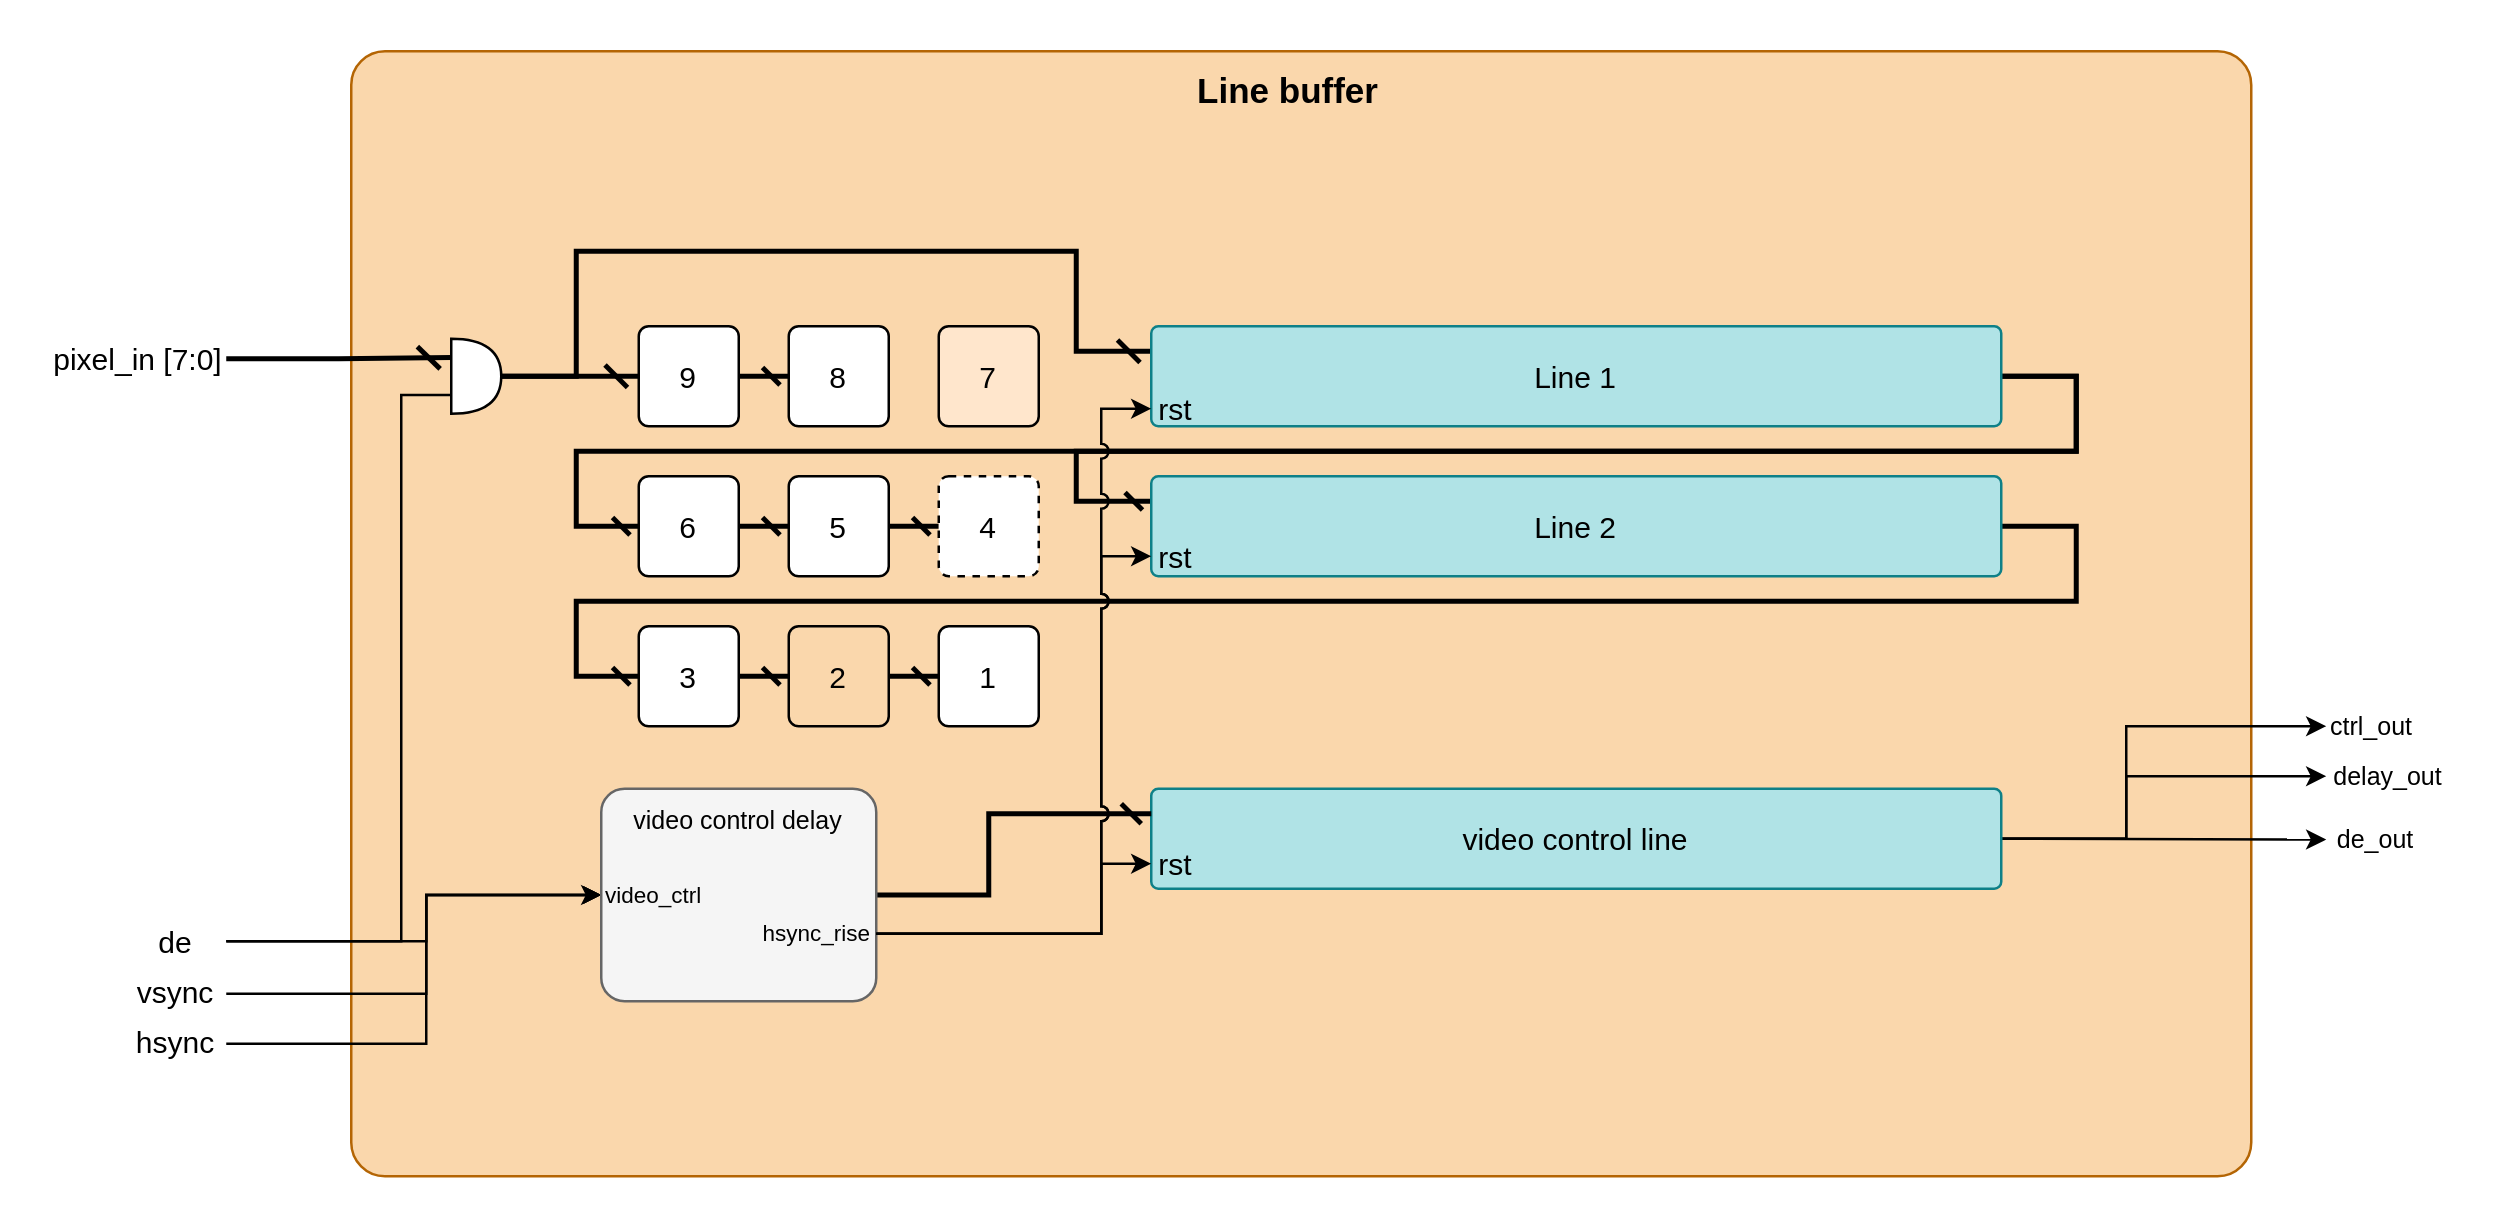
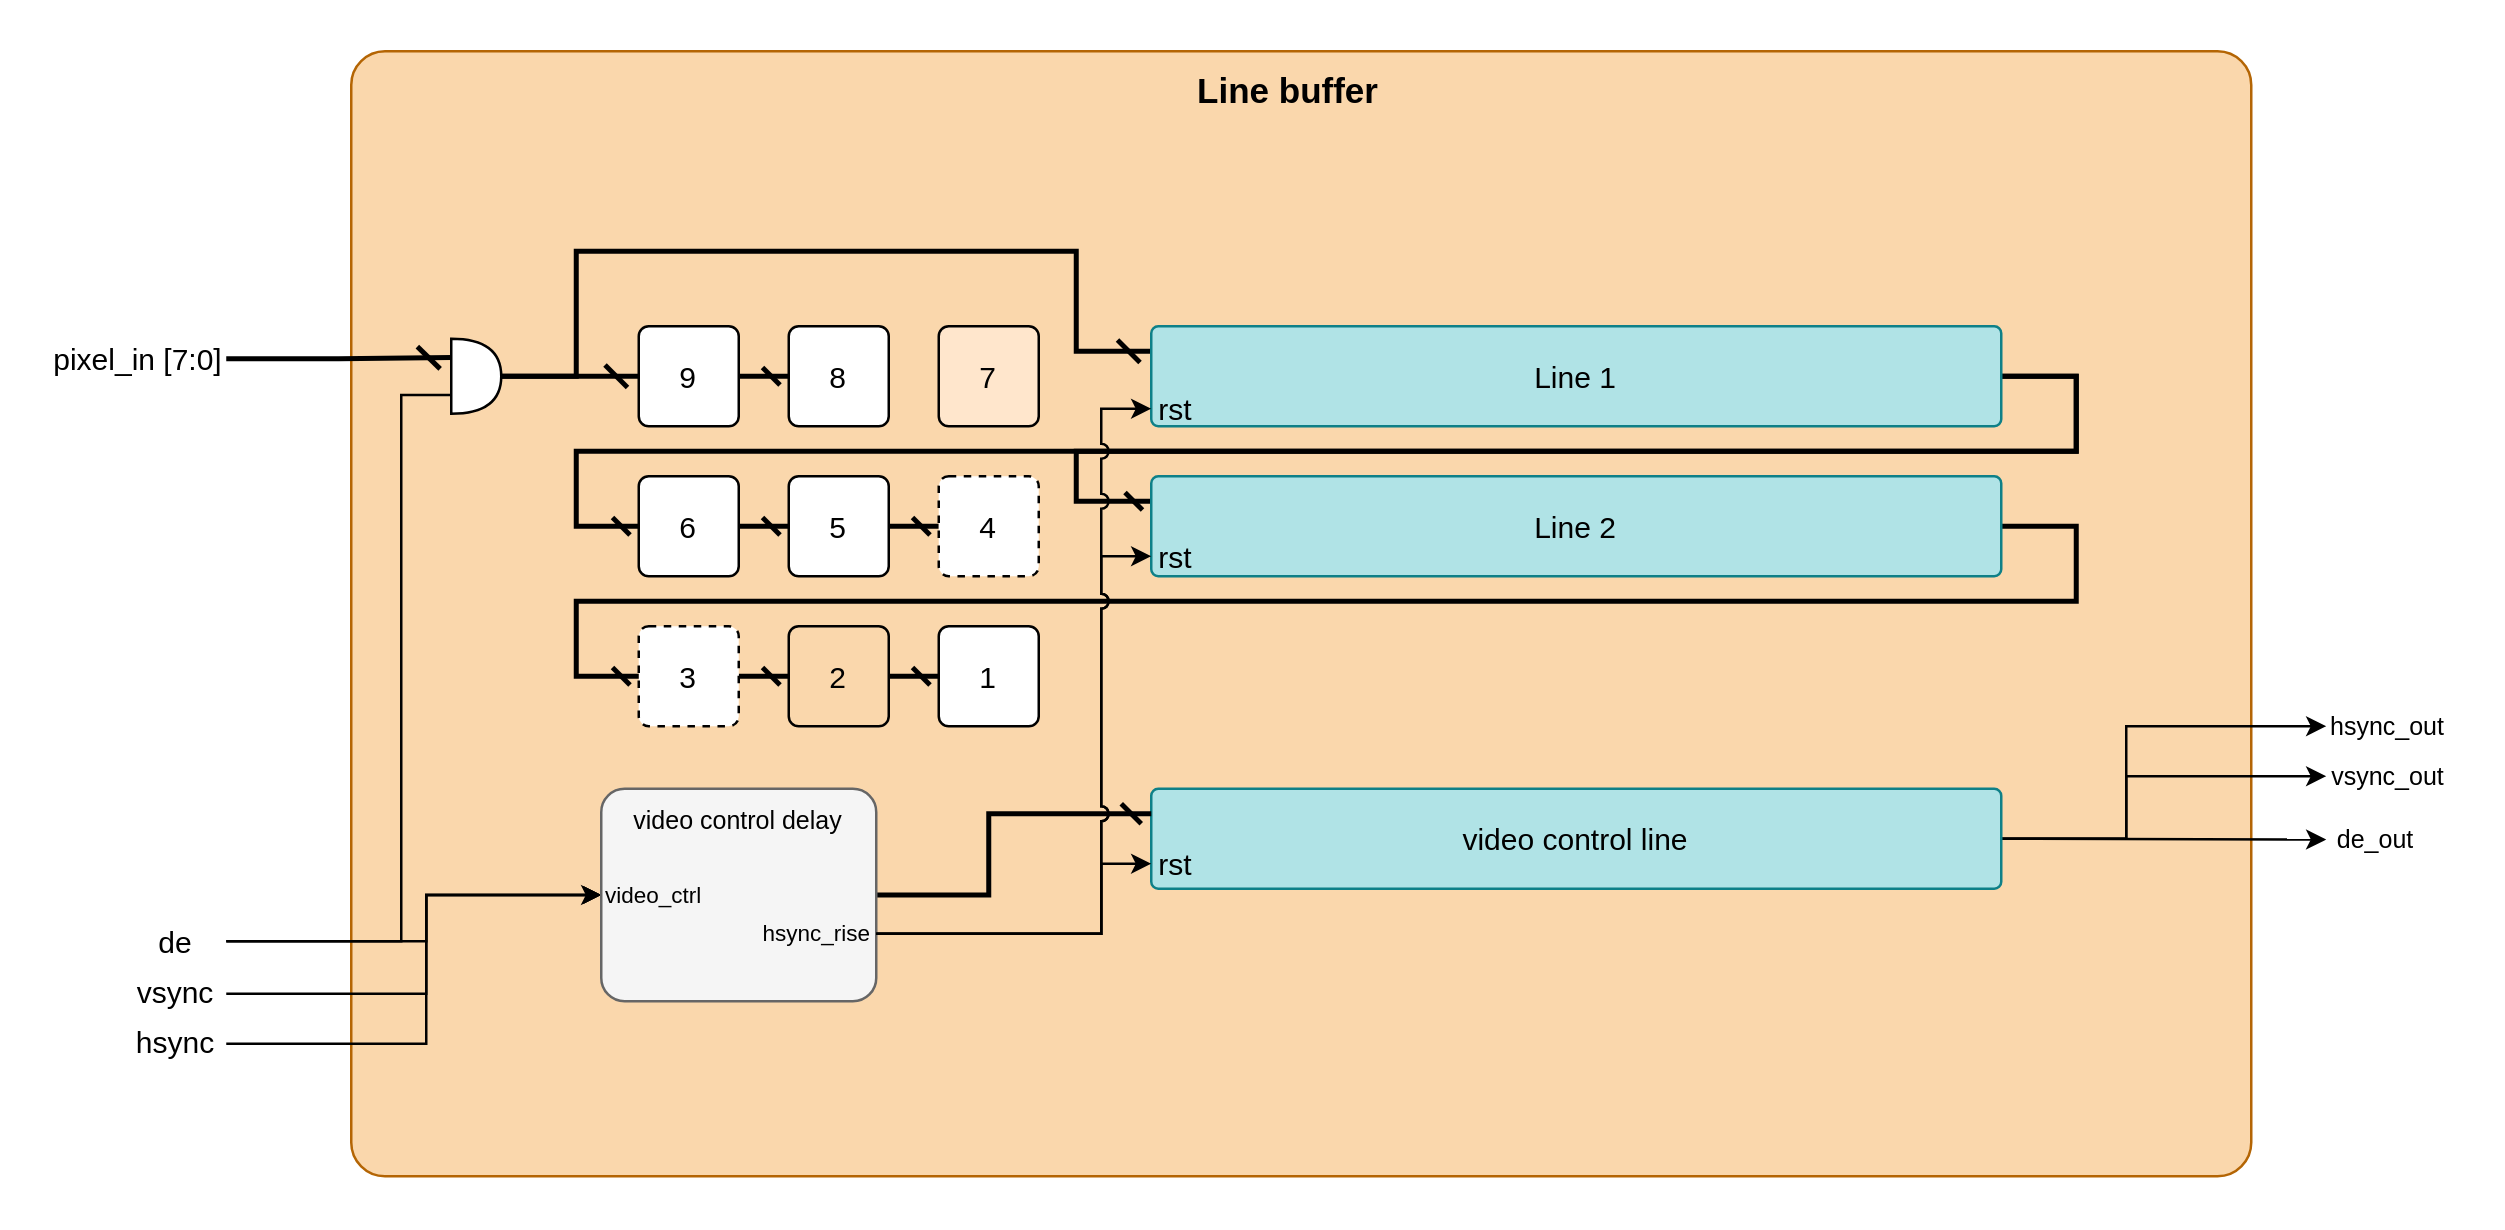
(689, 676) -> (689, 676)
(2383, 727) -> (2393, 727)
(2388, 777) -> (2388, 777)
